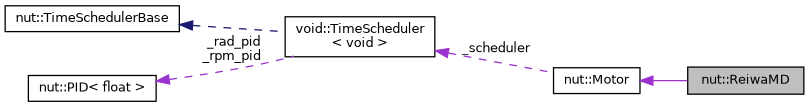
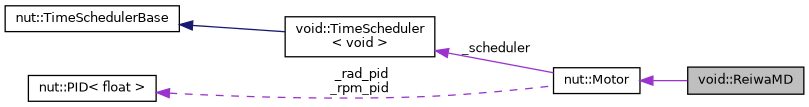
(239, 29) -> (239, 29)
(501, 63) -> (501, 63)
(232, 70) -> (362, 98)
(746, 81) -> (746, 81)
